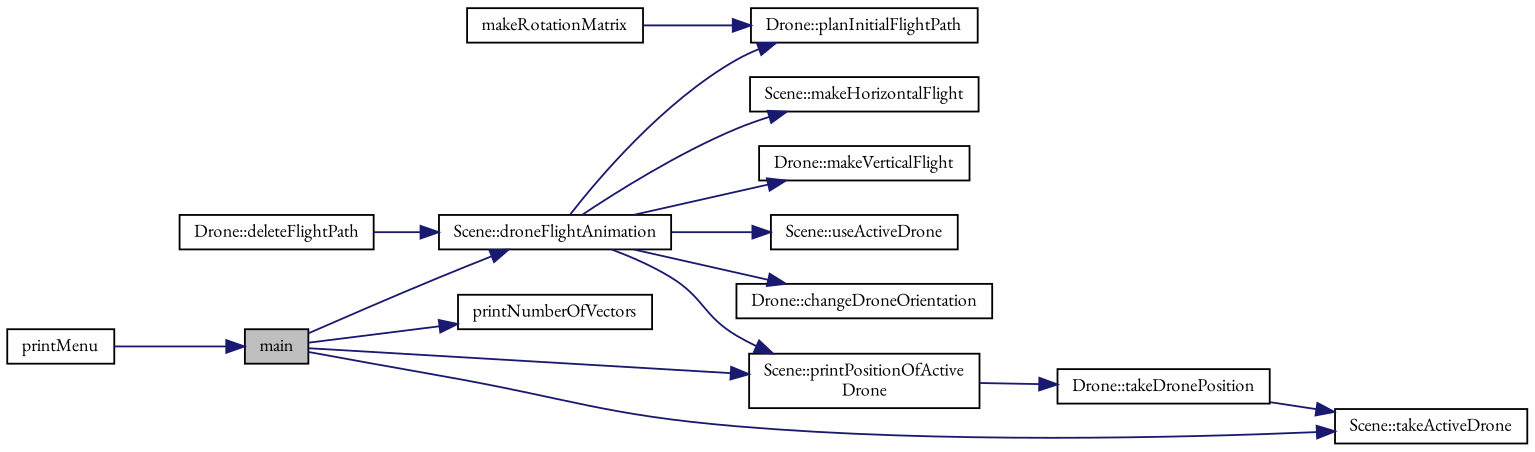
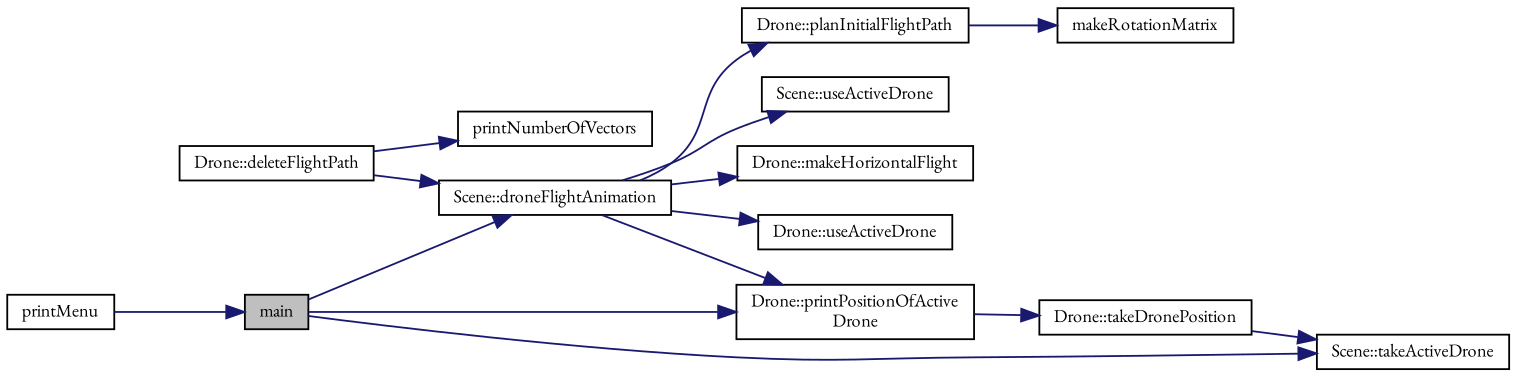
(688, 25) -> (1003, 25)
(864, 94) -> (855, 163)
(864, 163) -> (855, 232)
(864, 301) -> none
(374, 334) -> (407, 147)
(864, 381) -> (855, 312)
